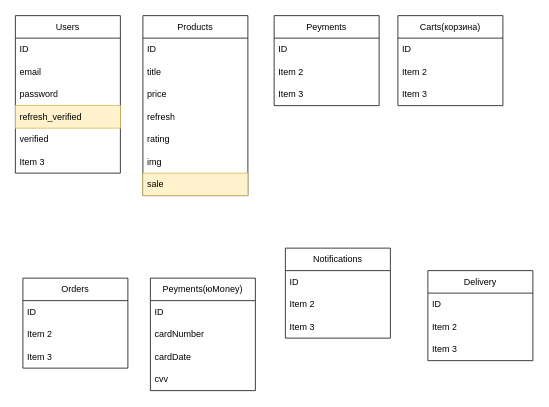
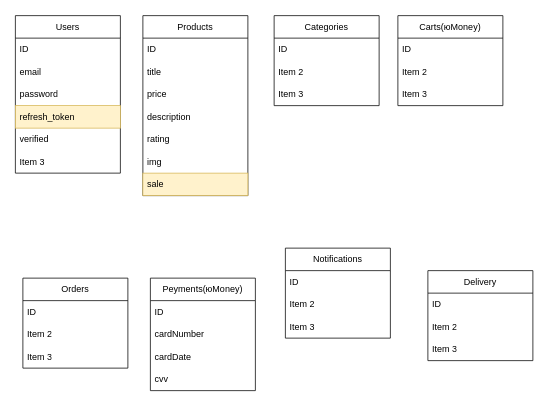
(327, 27) -> (327, 27)
(450, 27) -> (450, 27)
(58, 117) -> (53, 117)
(165, 117) -> (173, 117)
